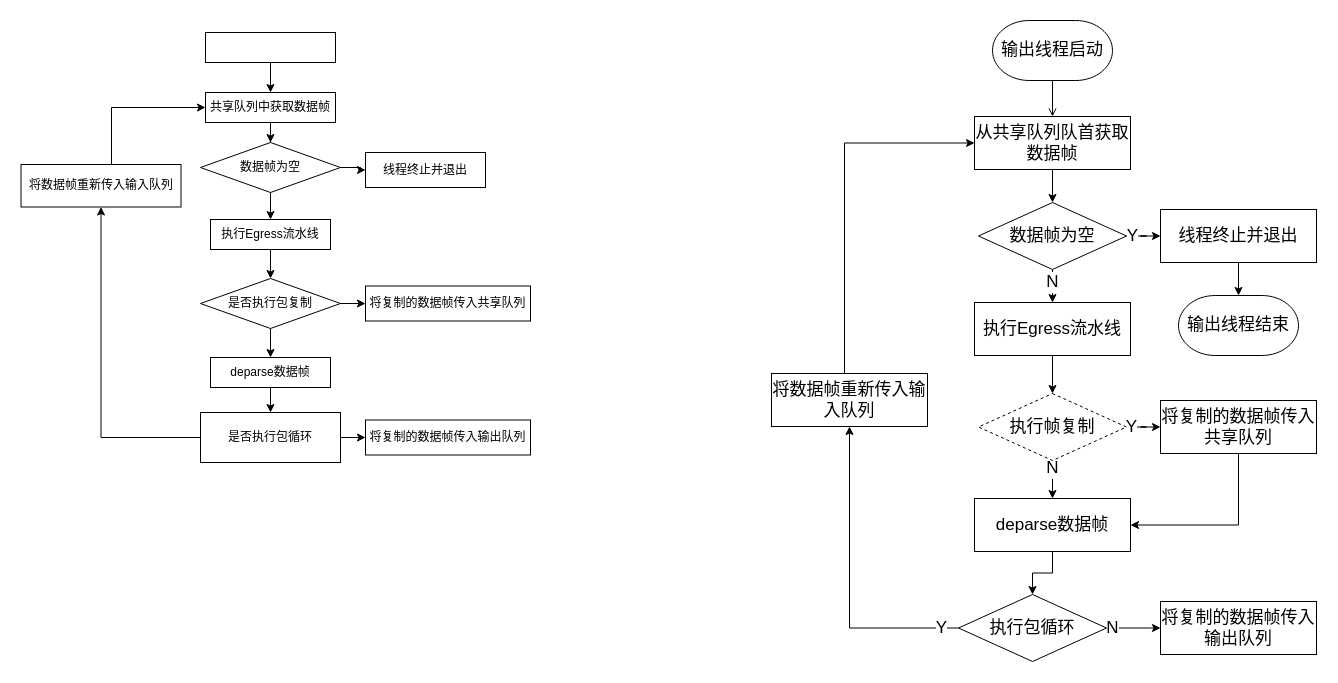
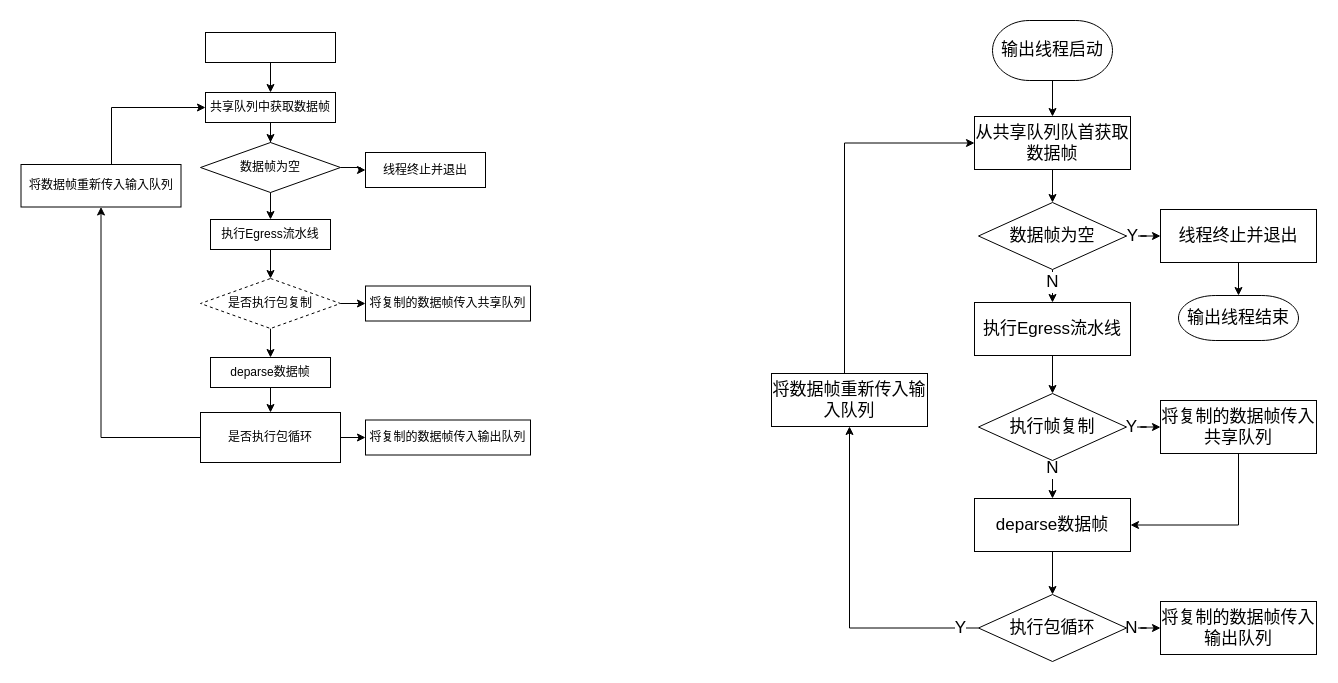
(1053, 110) -> (1053, 108)
(271, 304) -> (271, 304)
(1239, 326) -> (1239, 318)
(1053, 427) -> (1053, 427)
(1033, 628) -> (1053, 628)
